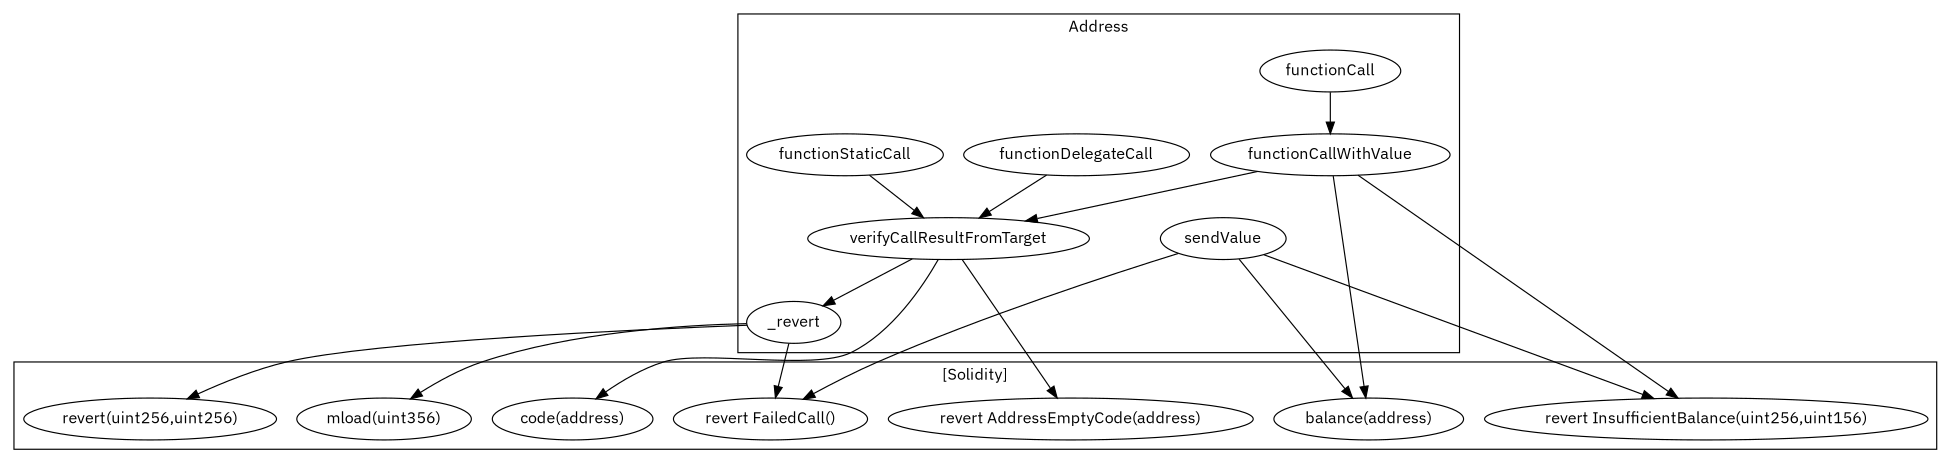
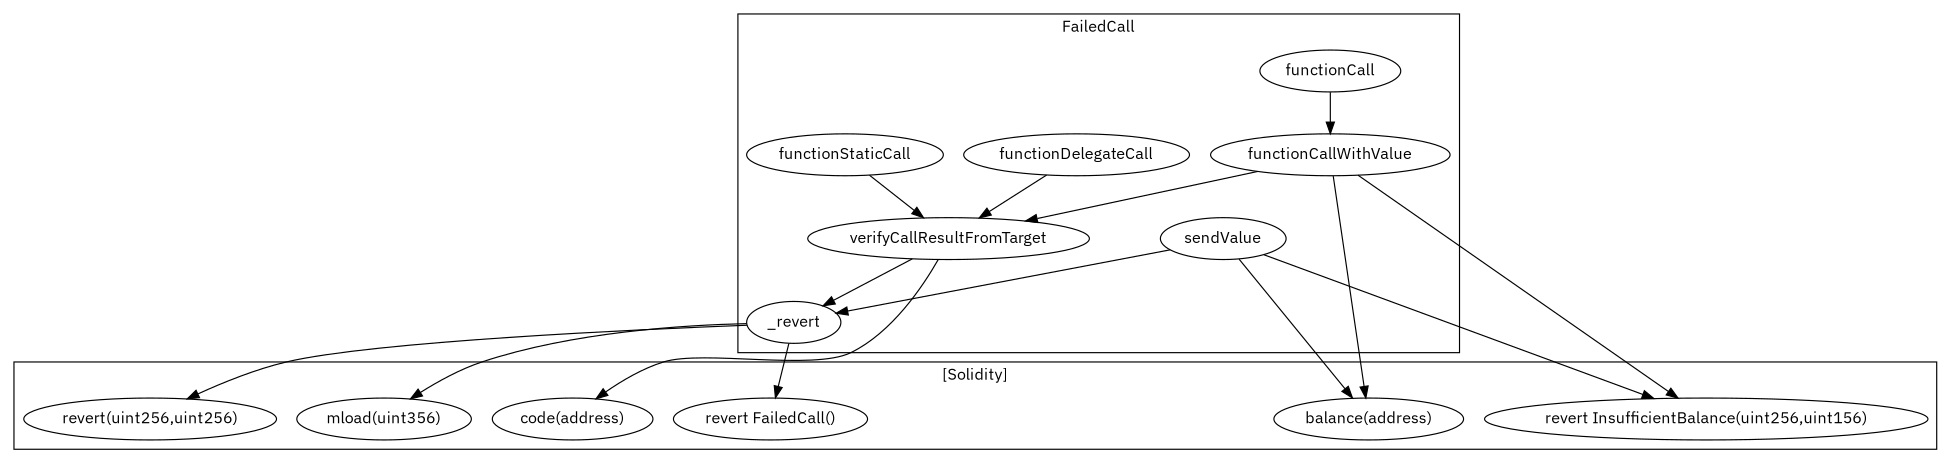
(1099, 27) -> (1099, 27)
(984, 320) -> (1009, 280)
(1071, 419) -> none
